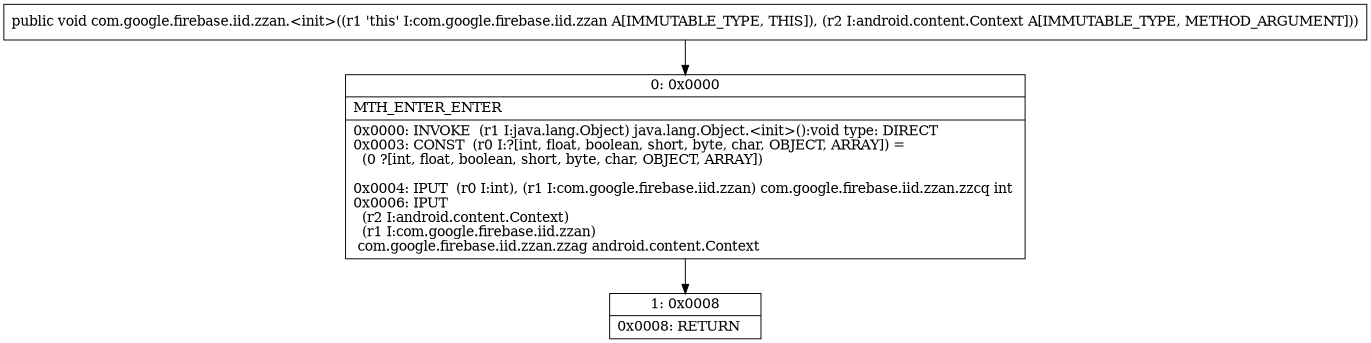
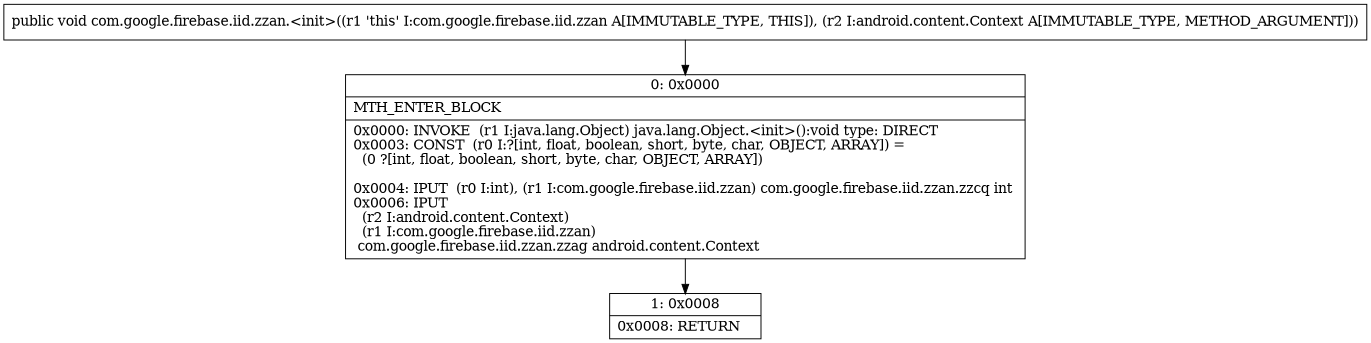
(427, 108) -> (427, 108)
